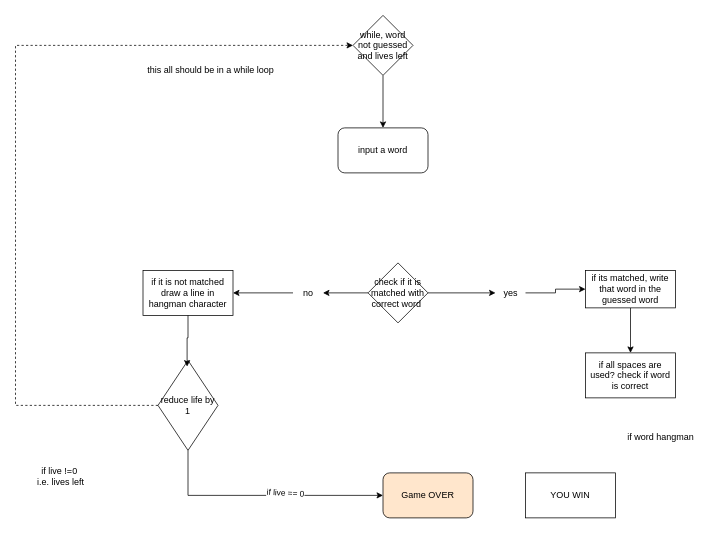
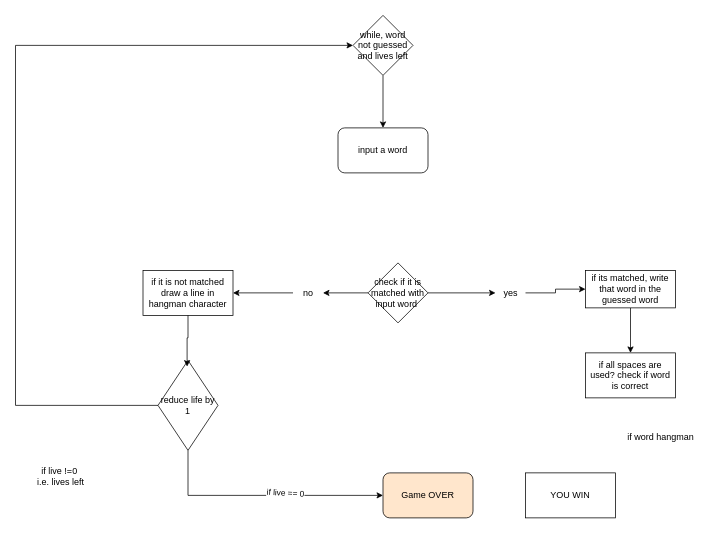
(210, 70) -> none
(15, 131) -> (15, 131)
(398, 293) -> (398, 293)
